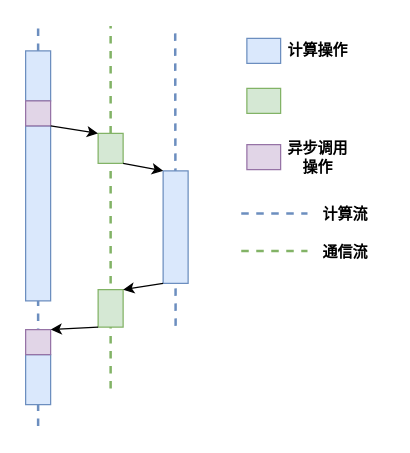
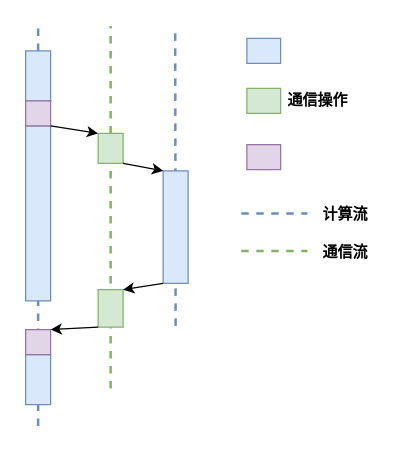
(318, 51) -> none
none -> (318, 101)
(318, 157) -> none
